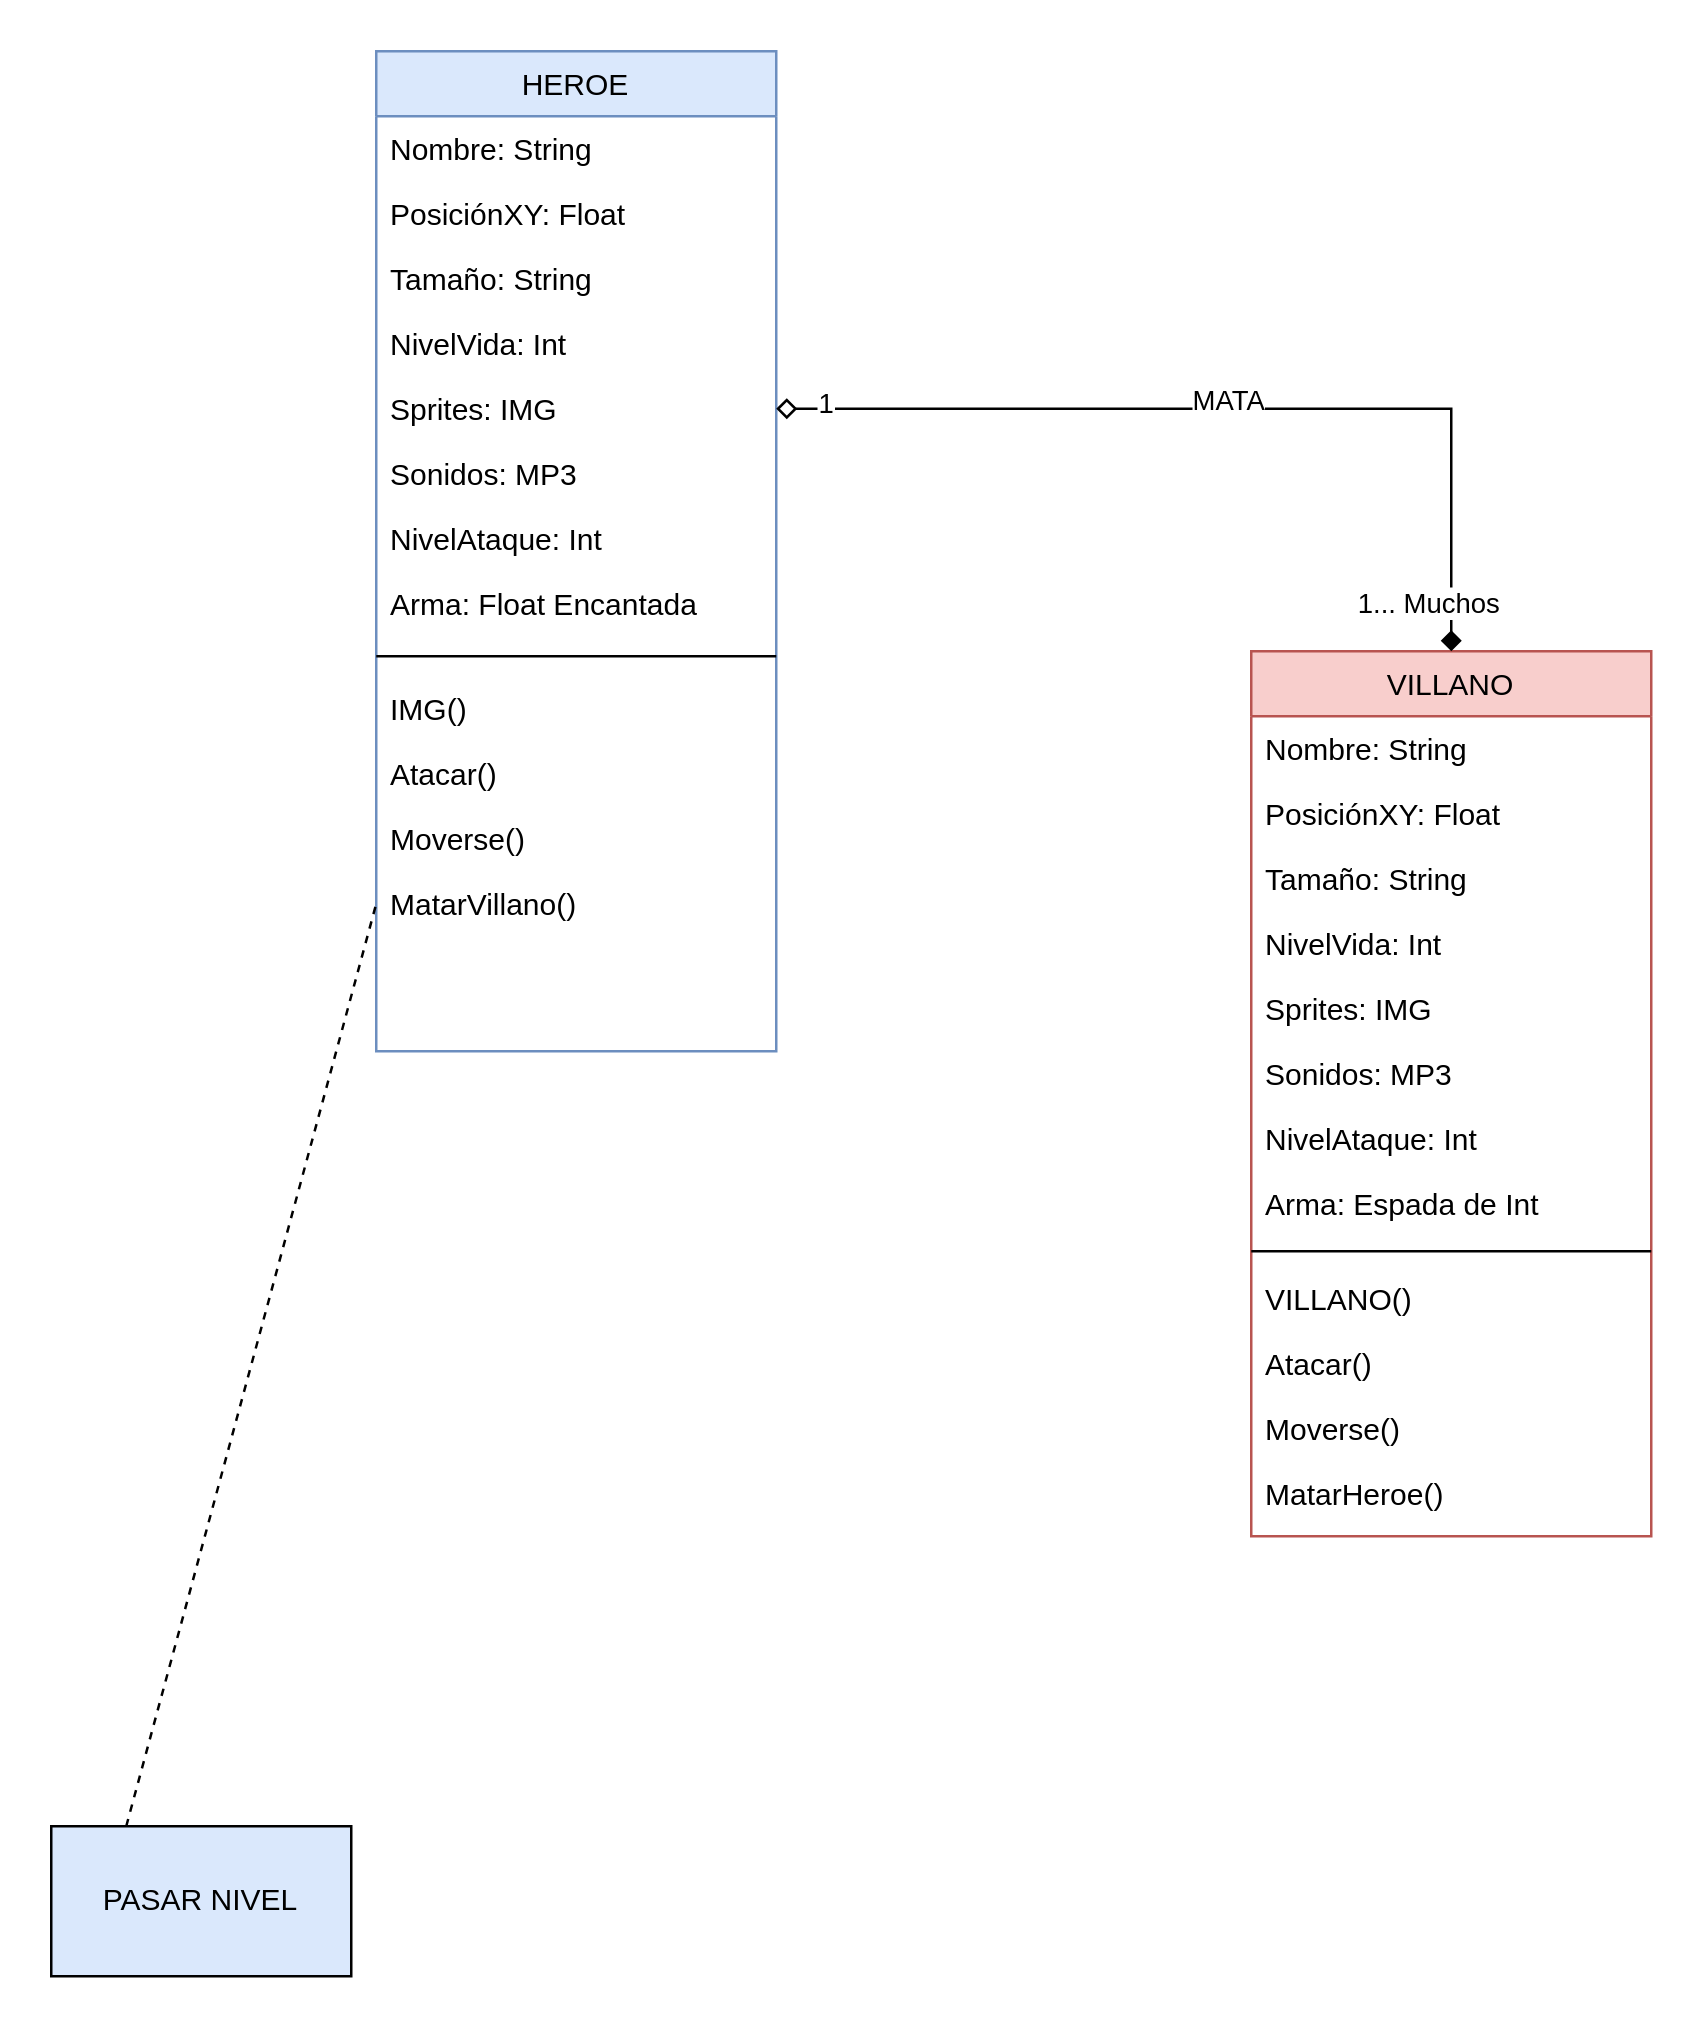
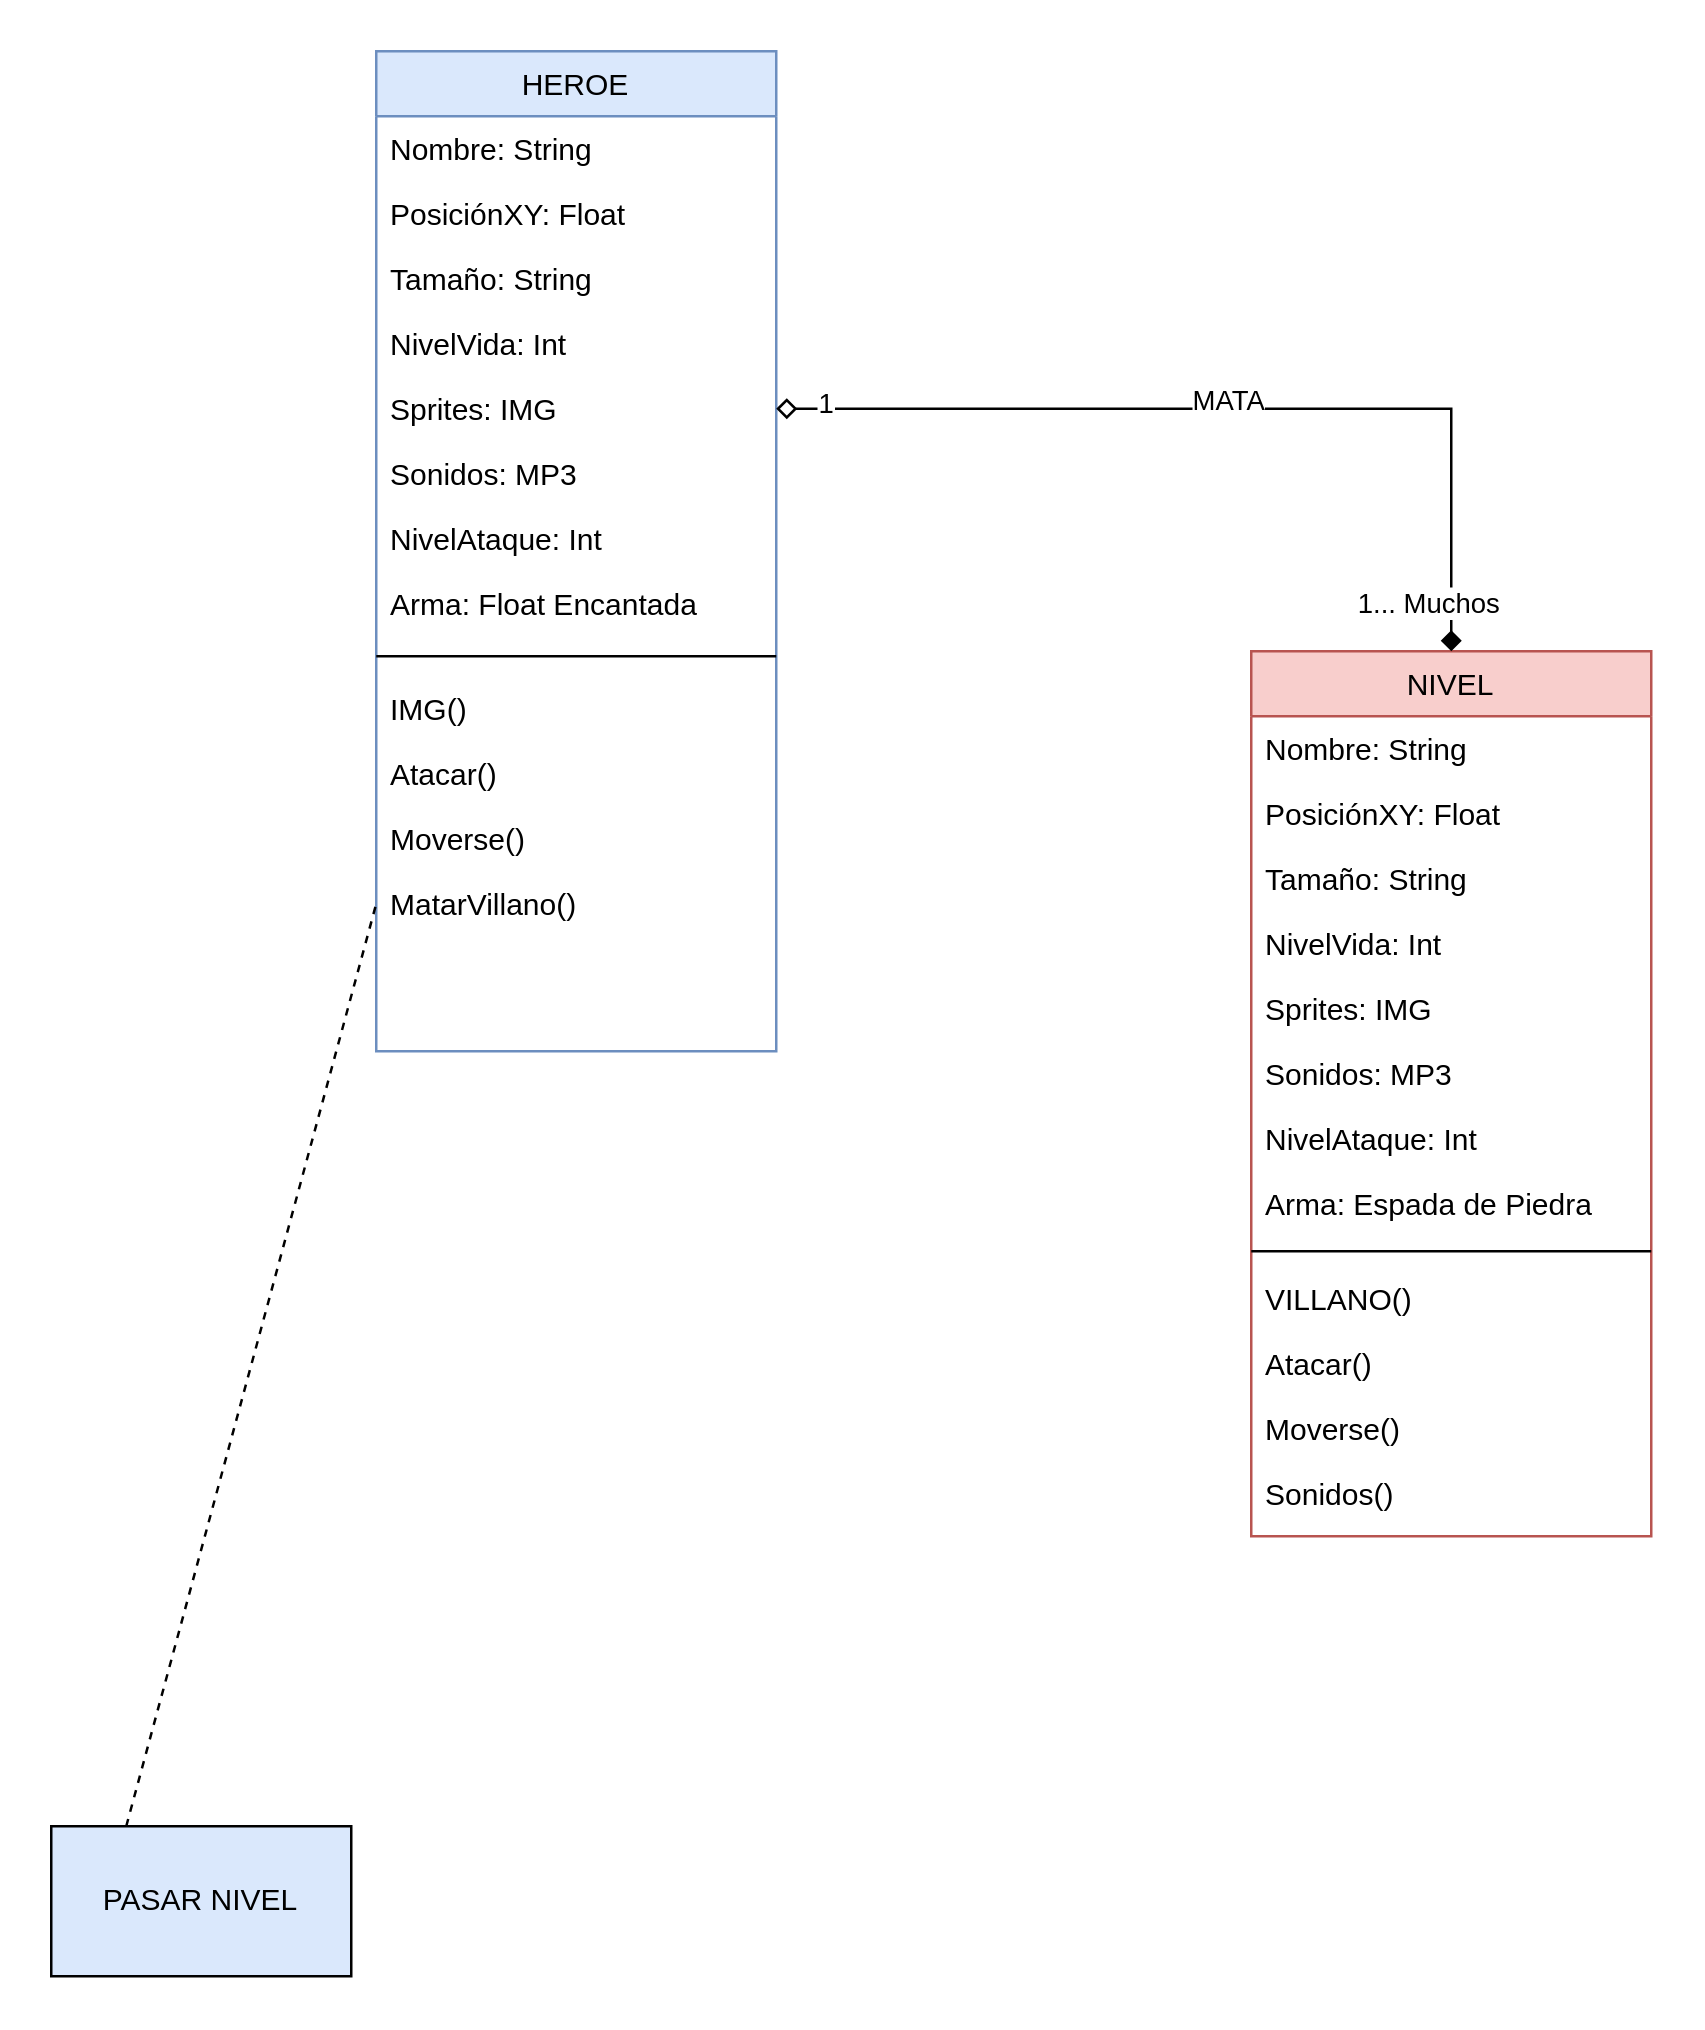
(1450, 685) -> (1450, 685)
(1409, 1205) -> (1430, 1205)
(1366, 1495) -> (1337, 1495)
